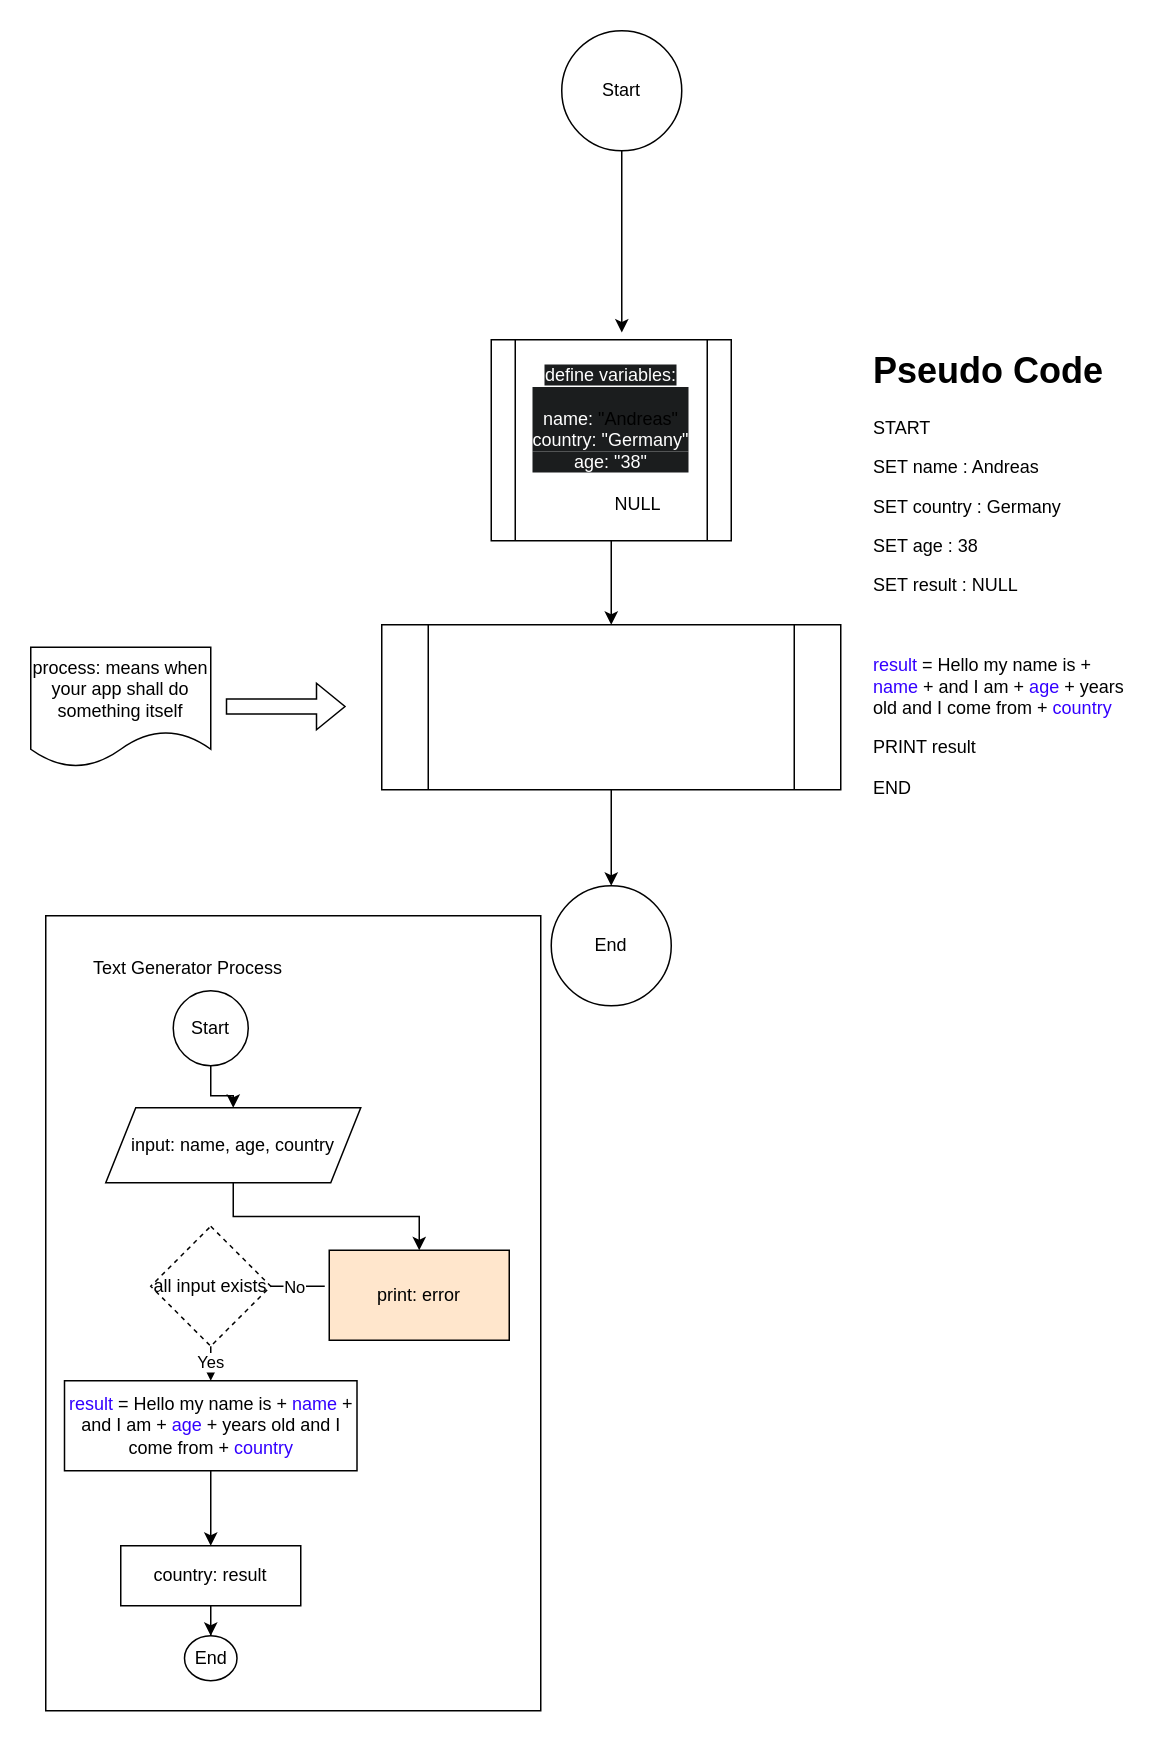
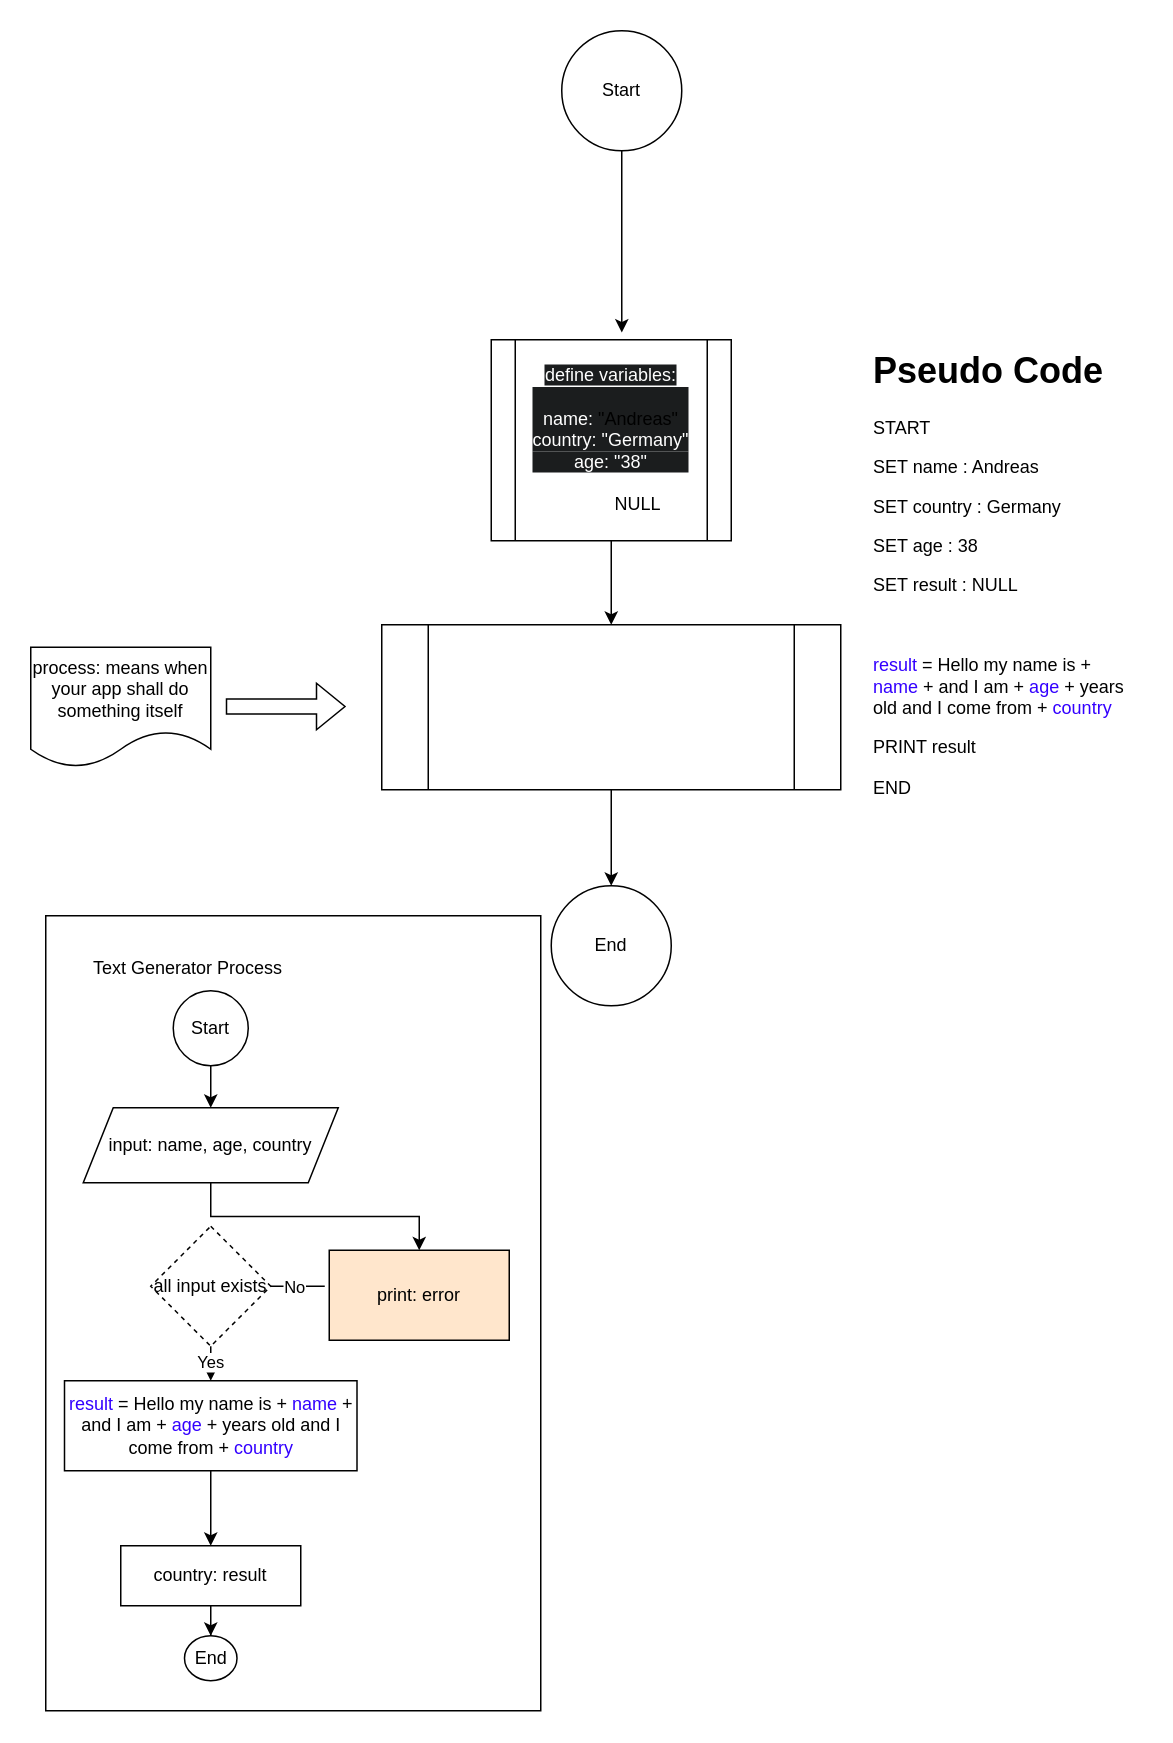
(233, 1145) -> (211, 1145)
